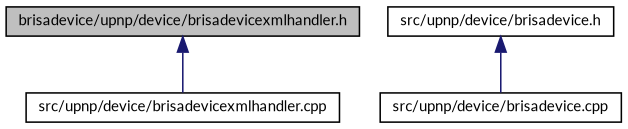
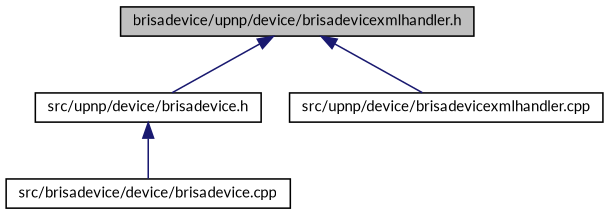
none -> (216, 68)
(501, 108) -> (148, 194)
